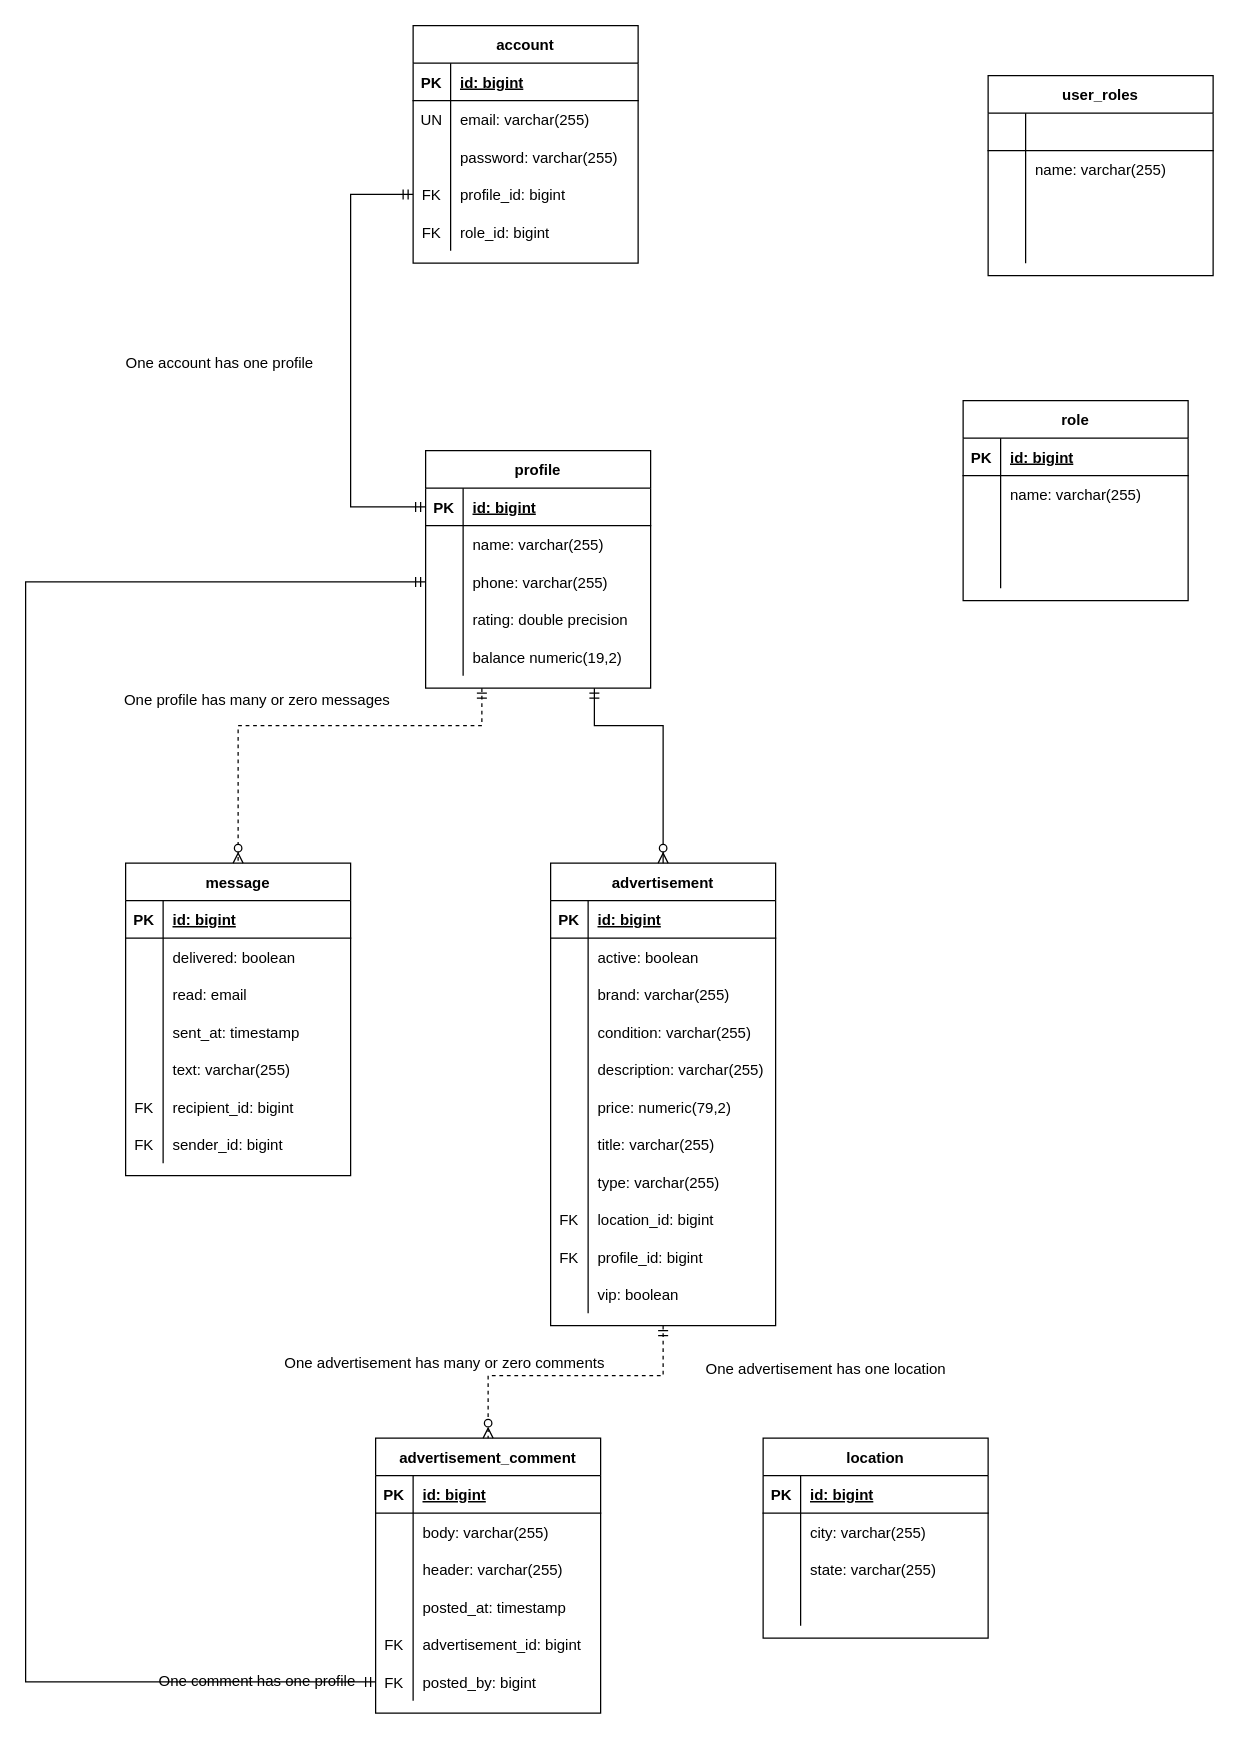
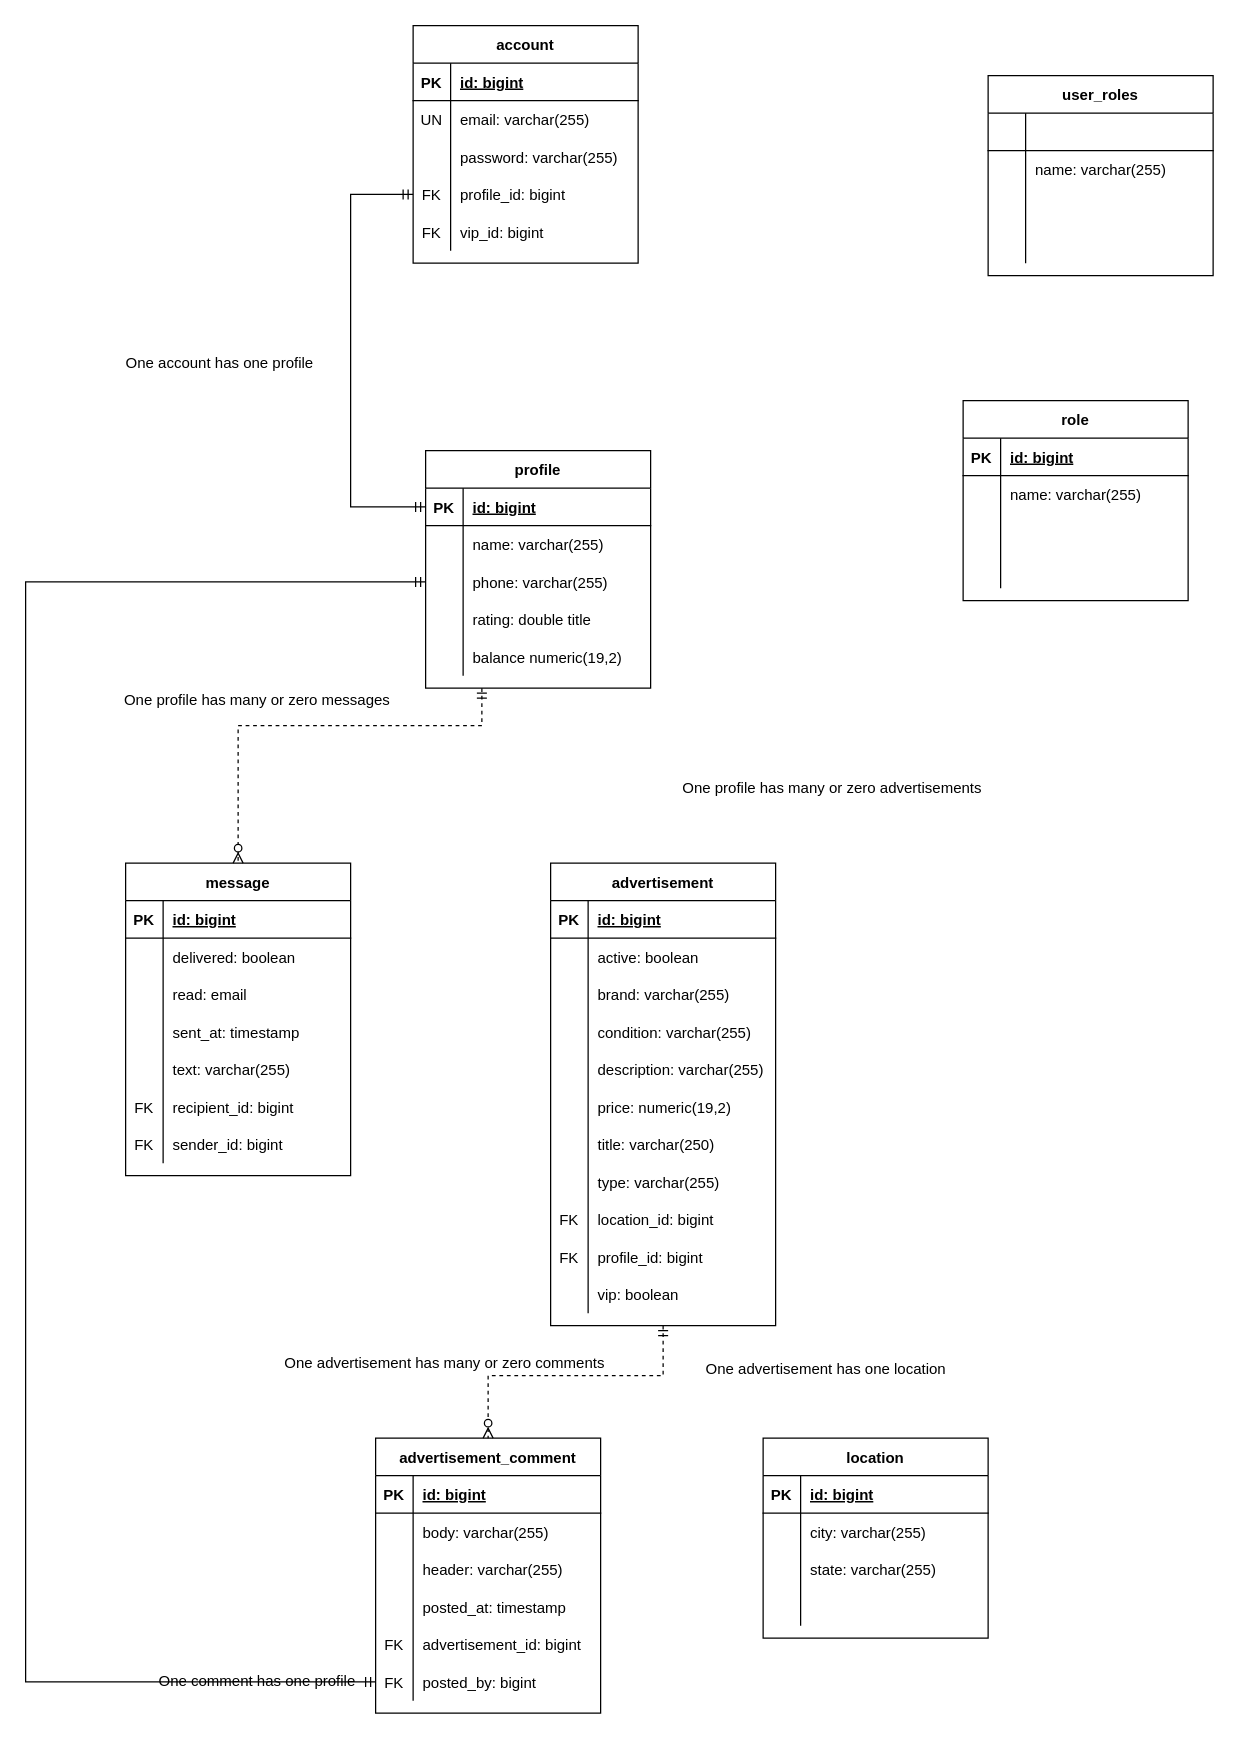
(511, 233) -> (507, 233)
(560, 620) -> (543, 620)
(663, 743) -> none
none -> (832, 788)
(672, 1108) -> (672, 1108)
(670, 1145) -> (670, 1145)
